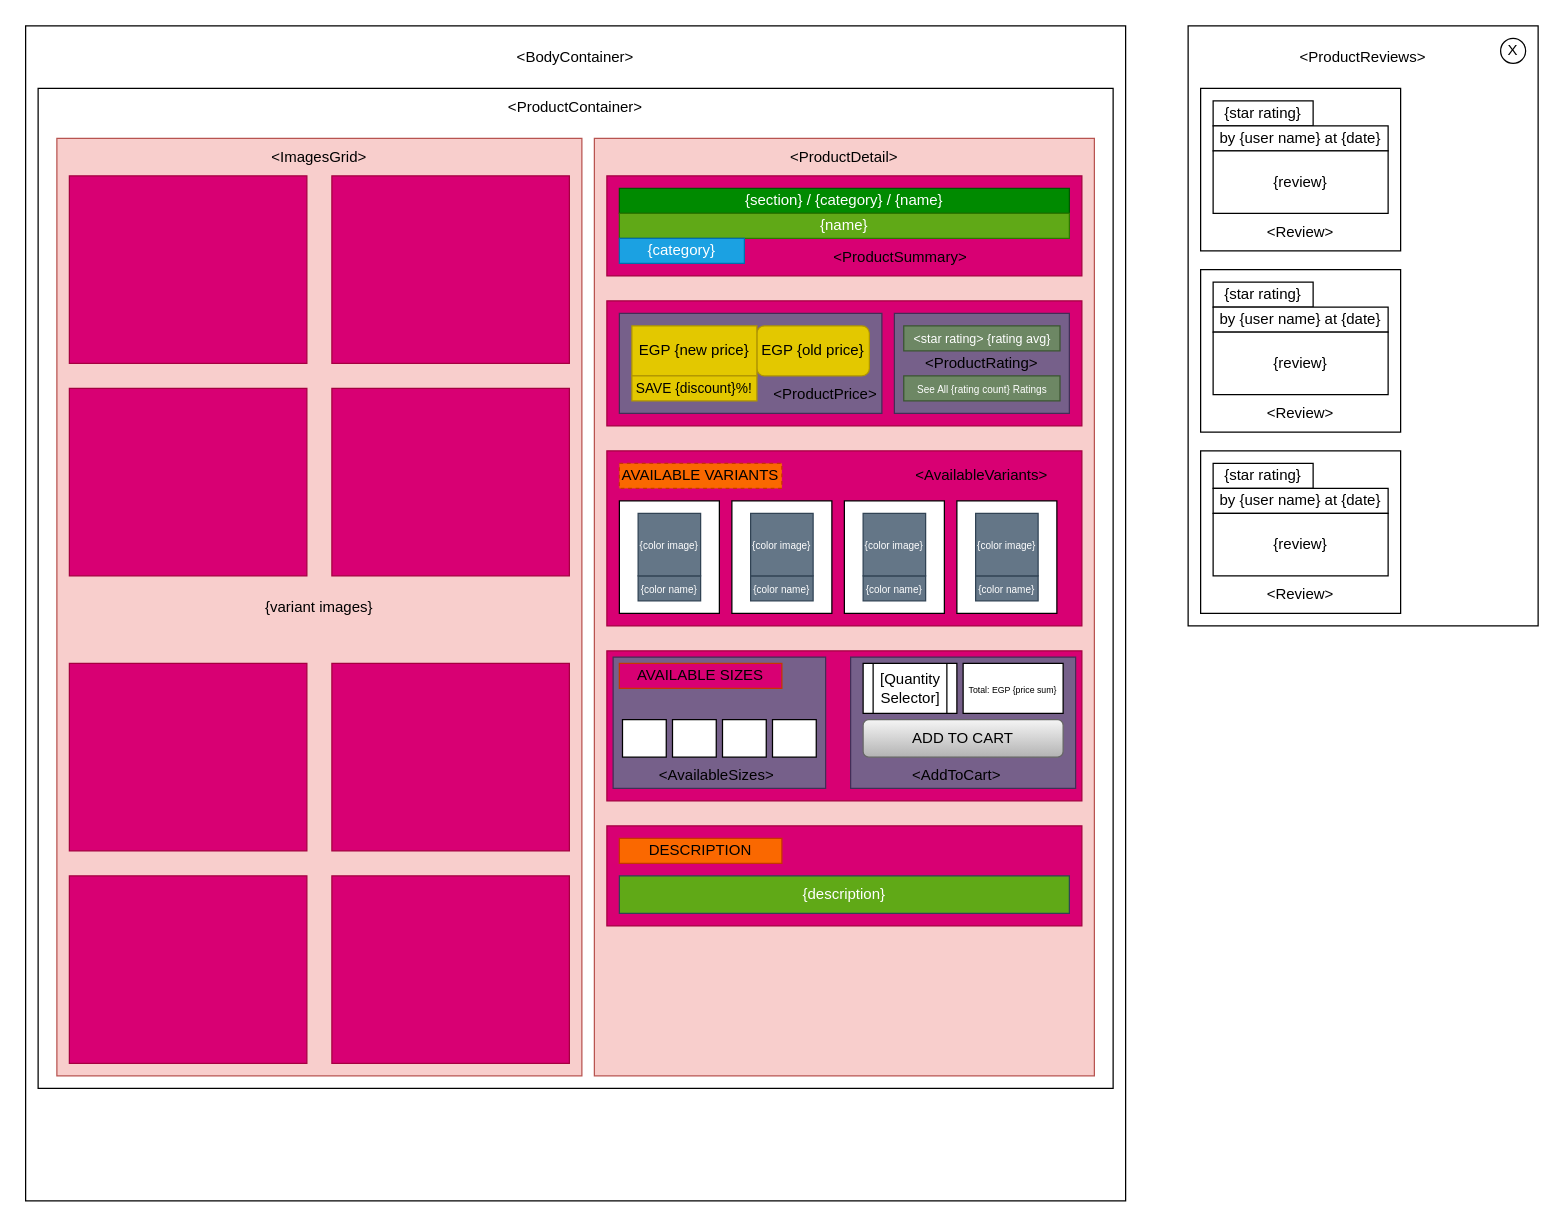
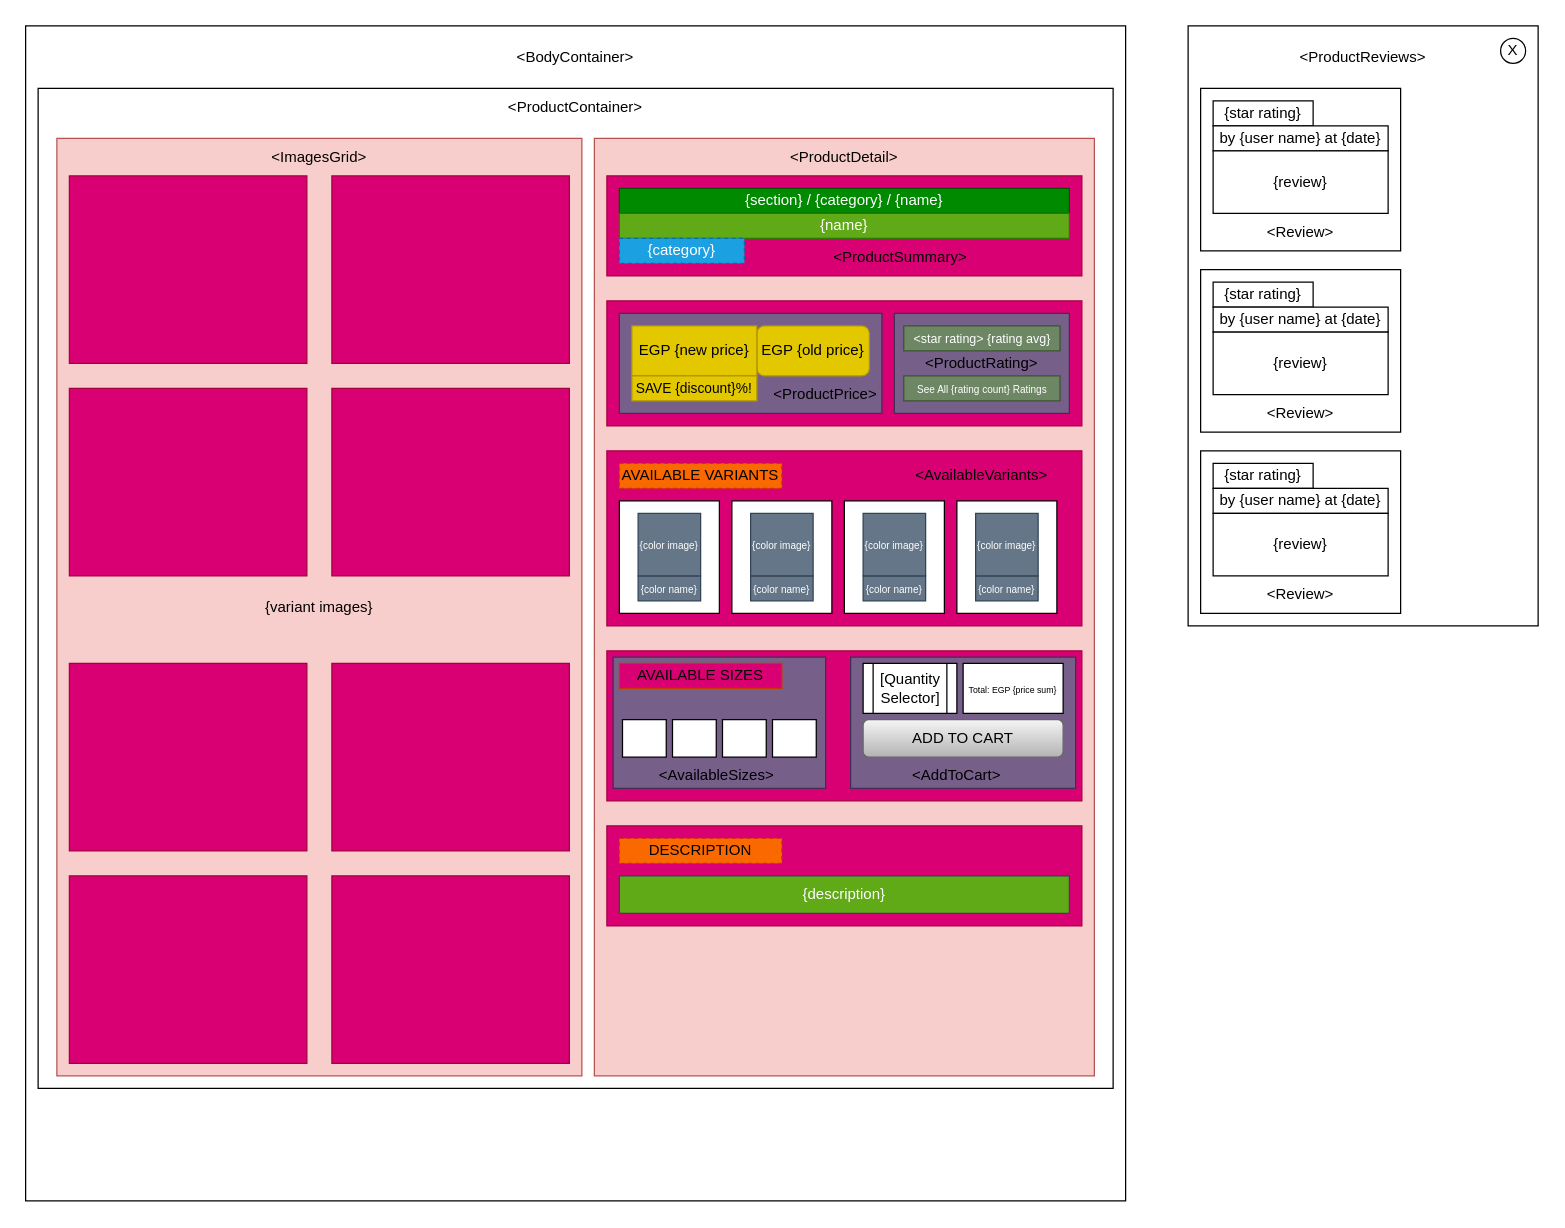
(682, 251) -> (682, 251)
(701, 851) -> (701, 851)
